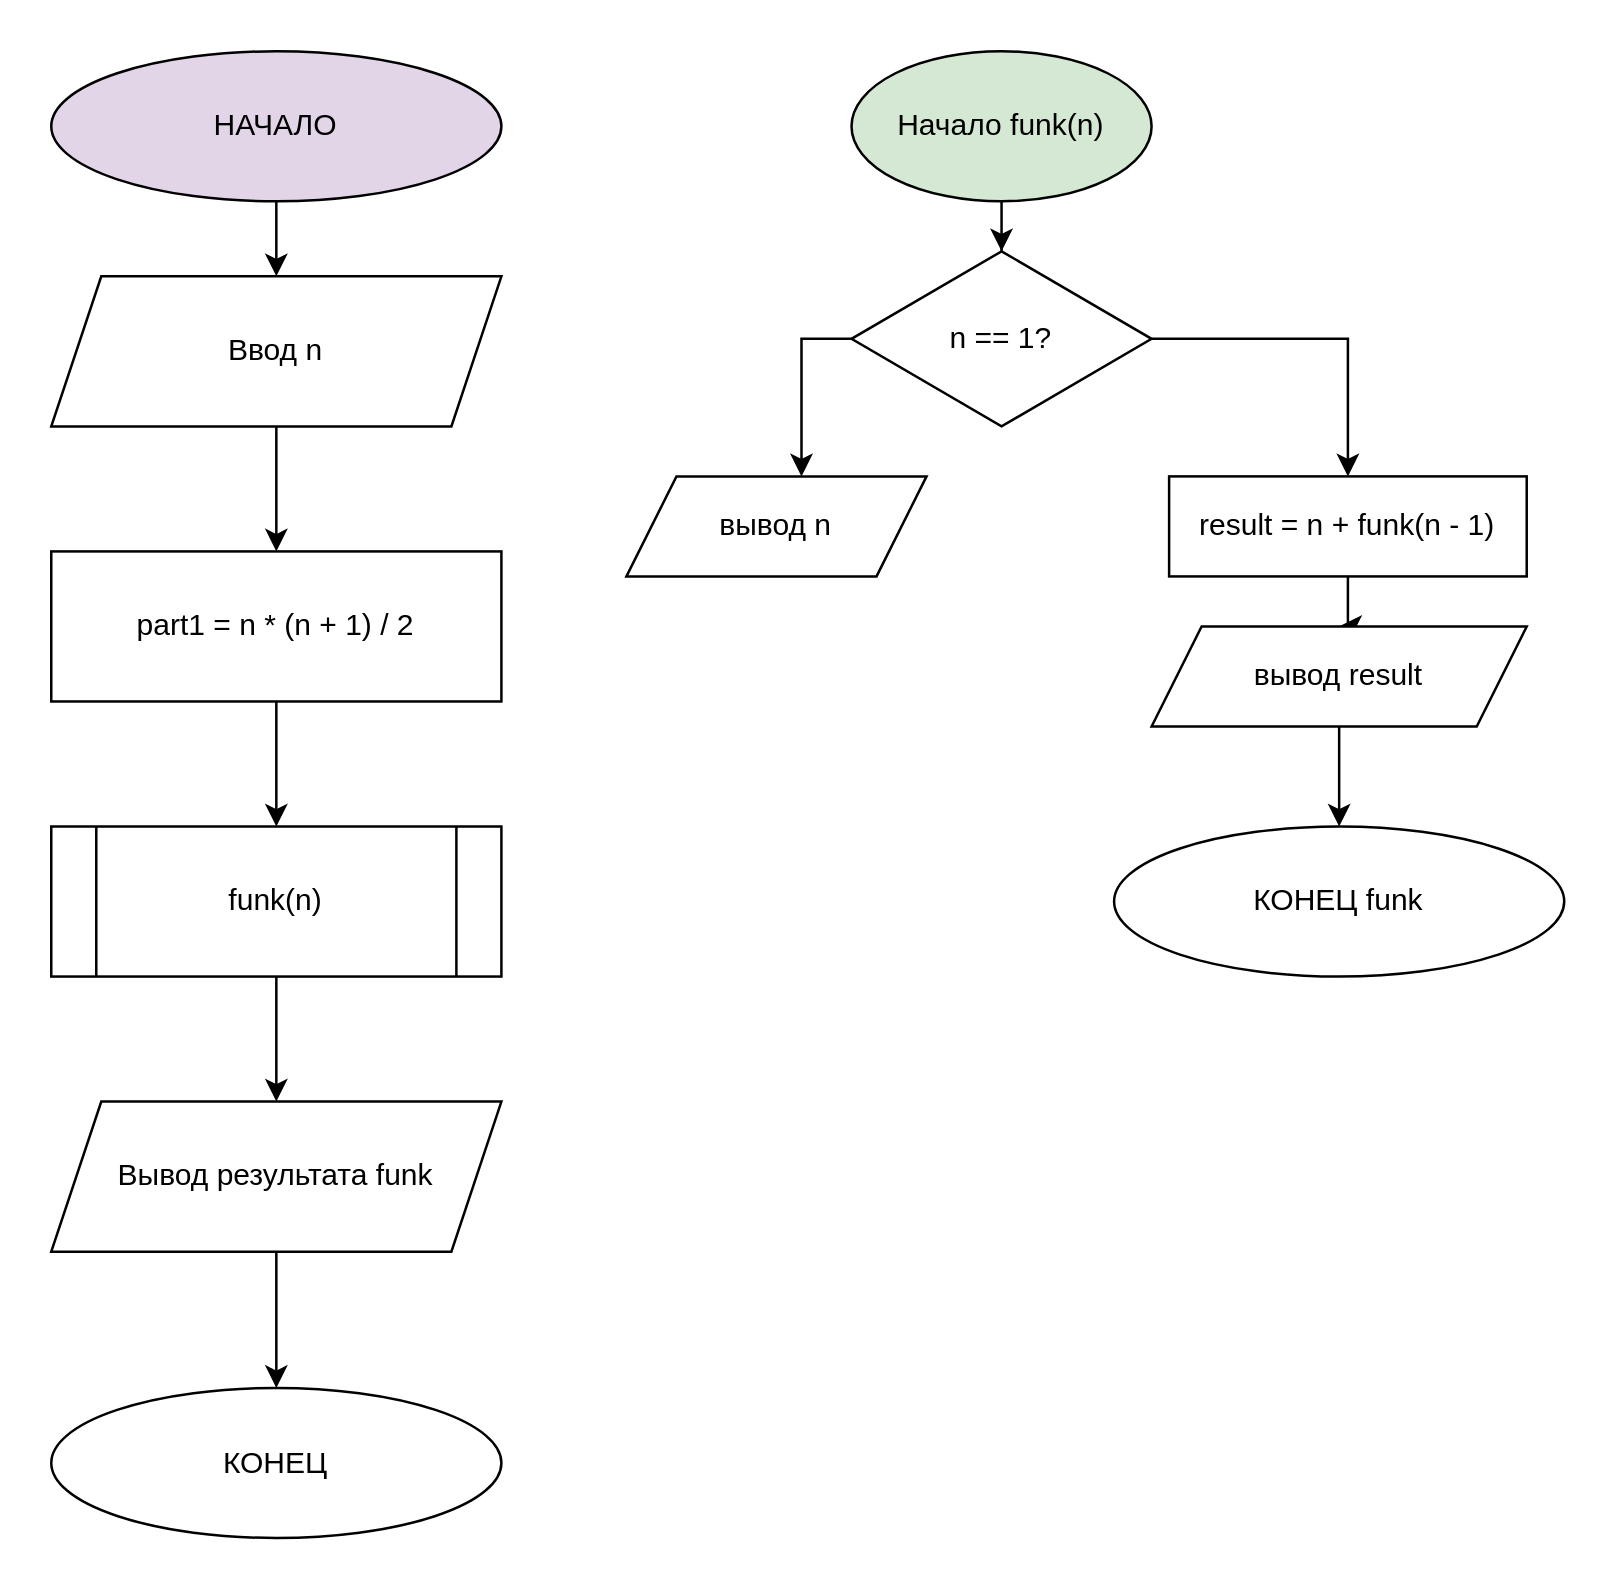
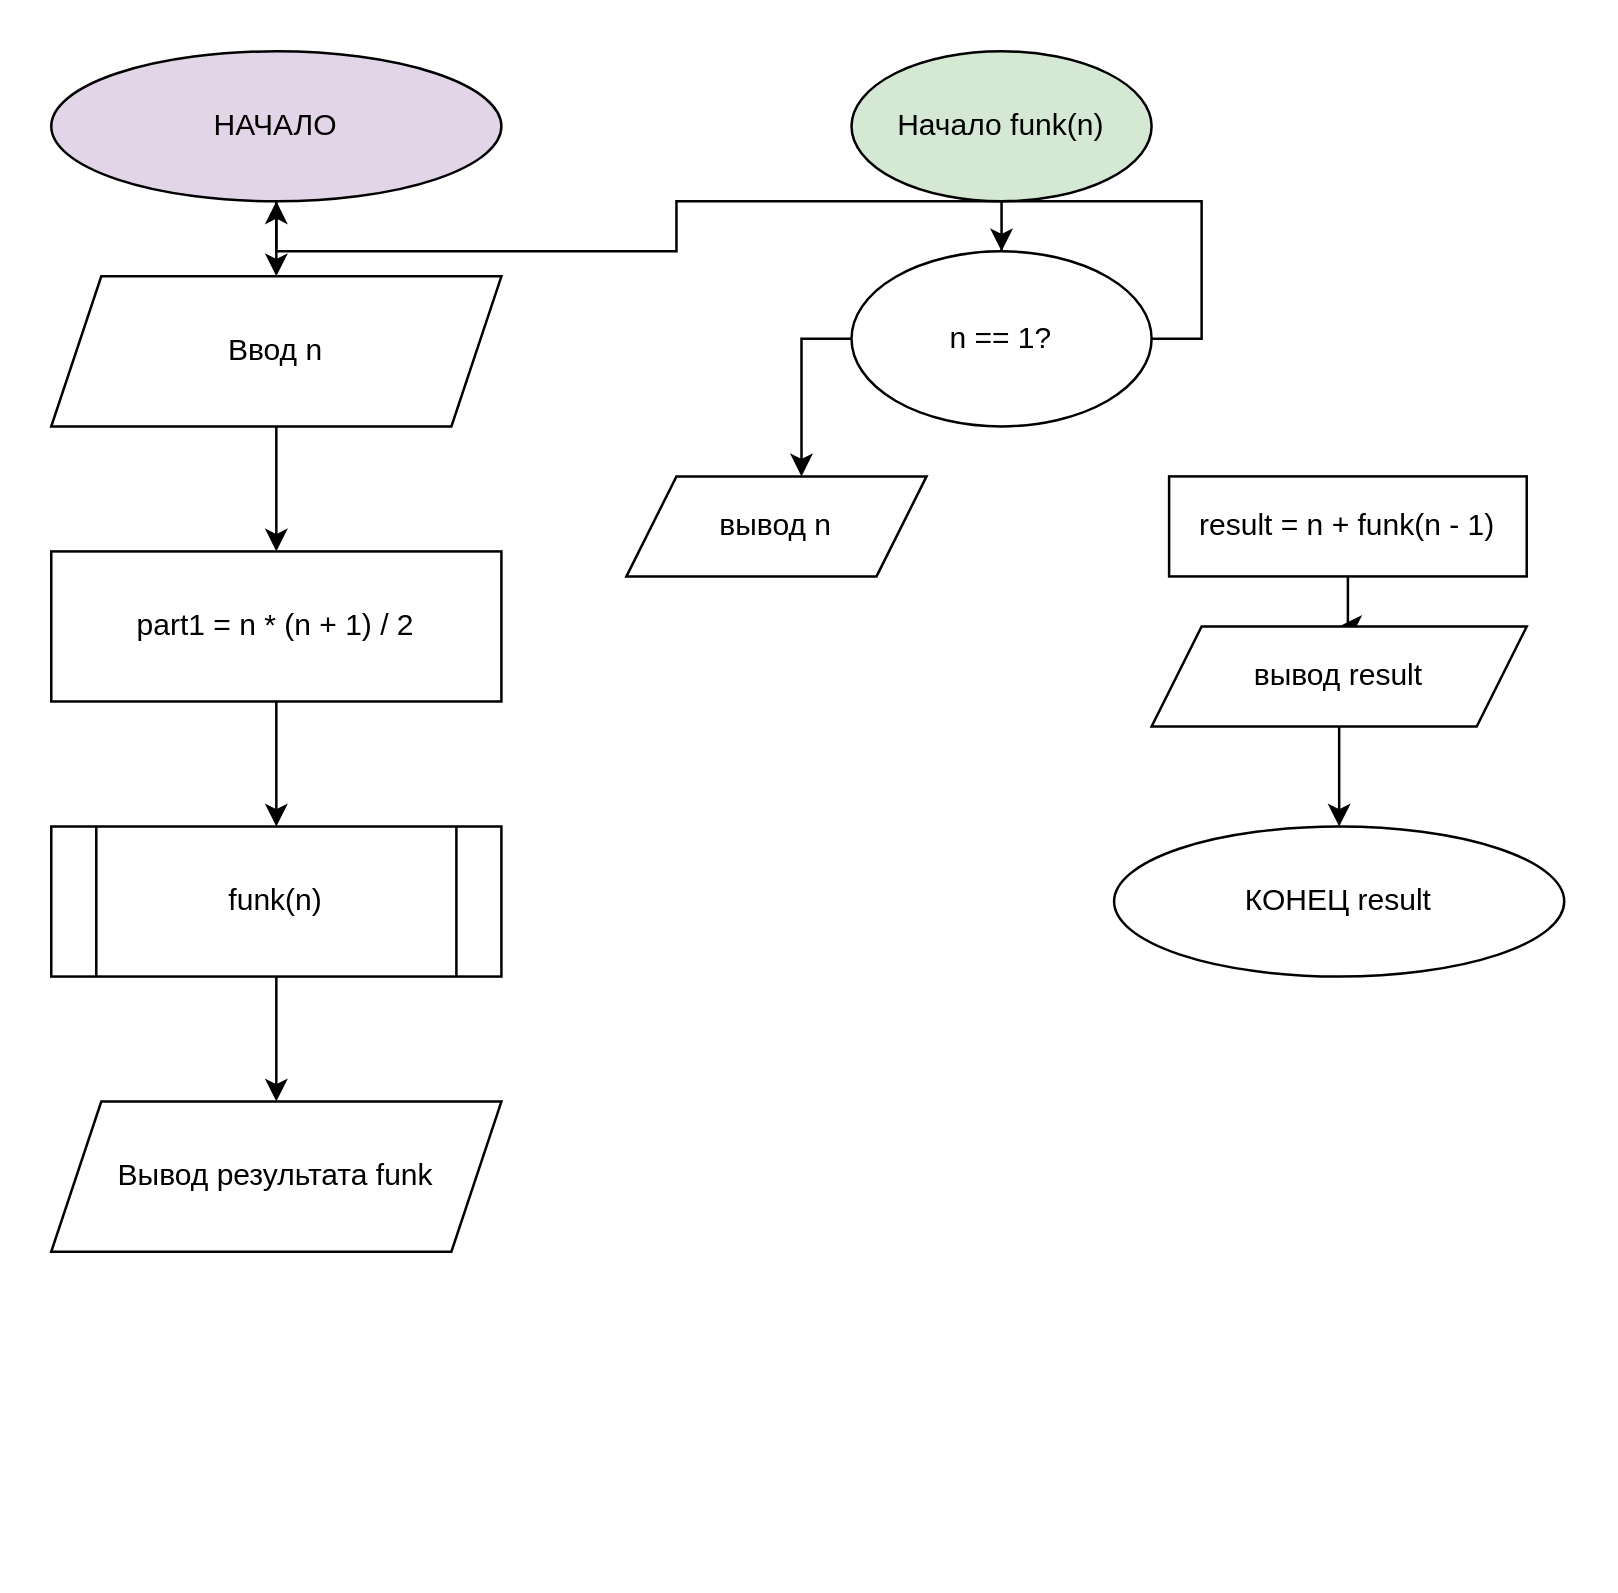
(1001, 339) -> (1001, 339)
(1334, 339) -> (658, 251)
(1339, 901) -> (1339, 901)
(276, 1311) -> none
(276, 1463) -> none
